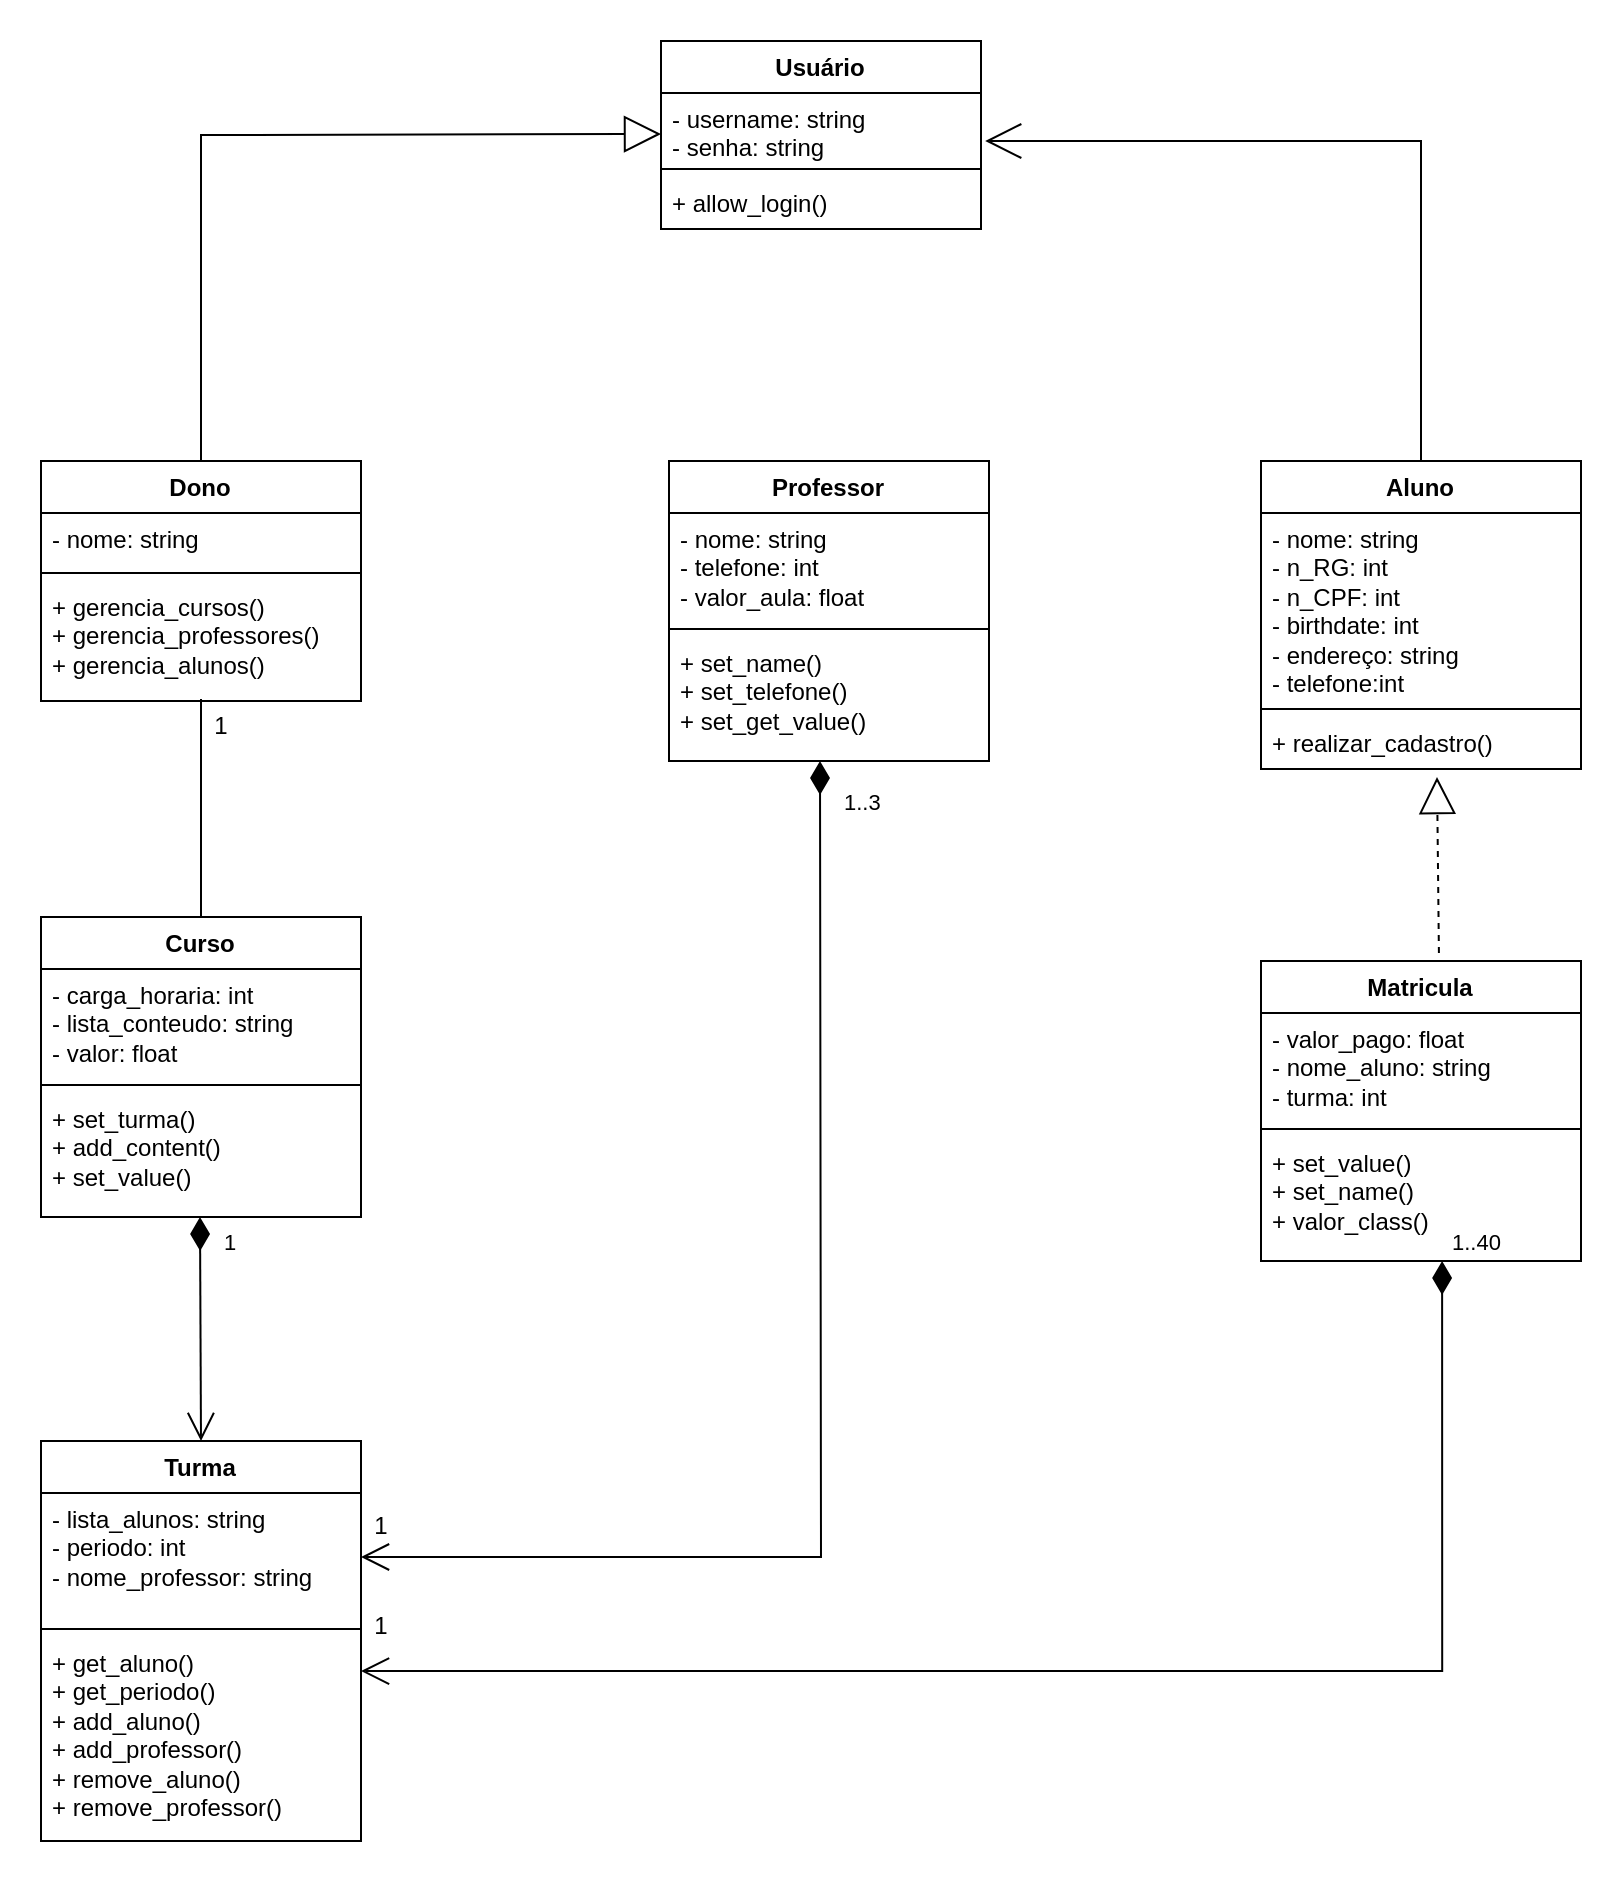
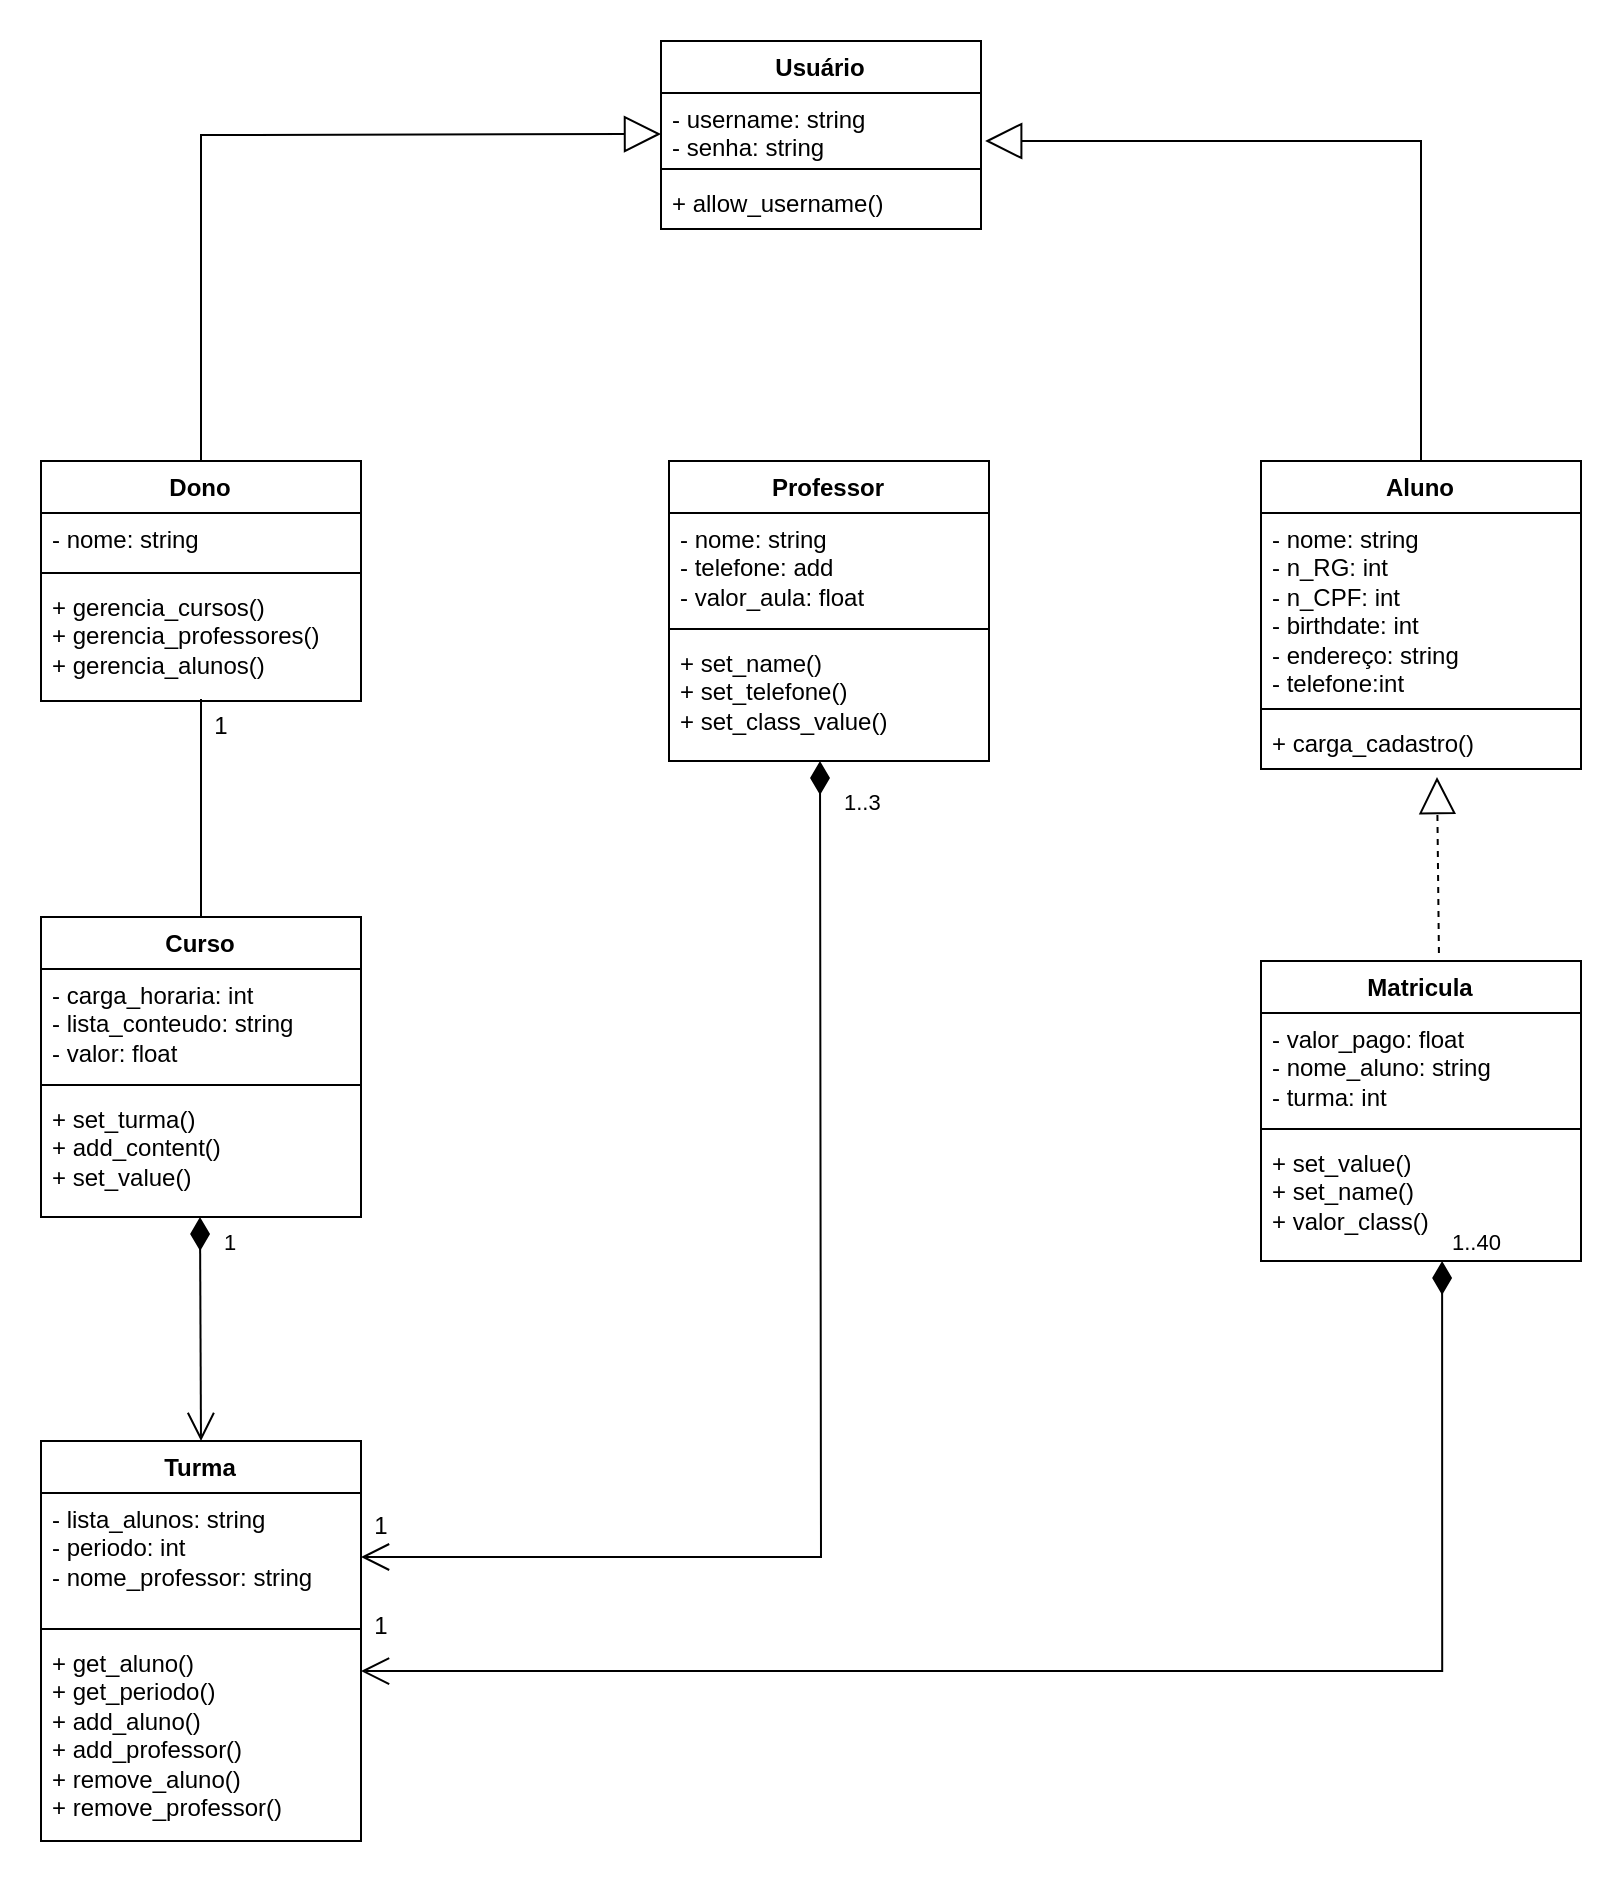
(1007, 141) -> (1022, 141)
(758, 205) -> (785, 205)
(790, 570) -> (790, 570)
(789, 694) -> (799, 694)
(1405, 745) -> (1391, 745)
